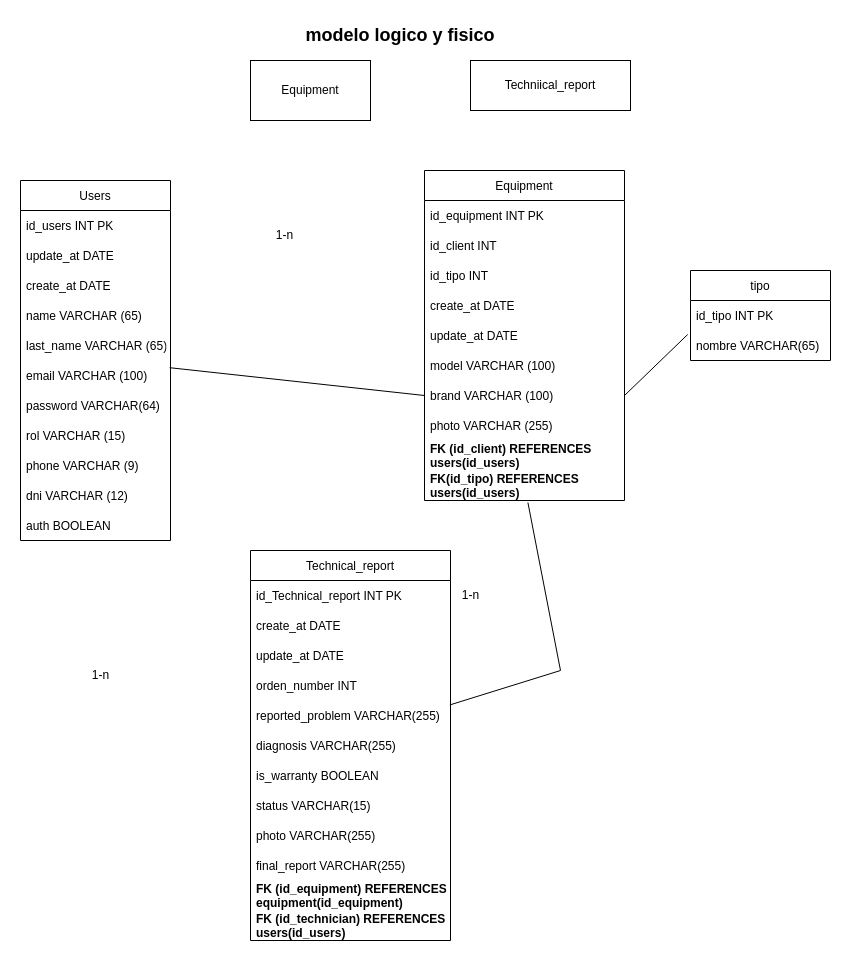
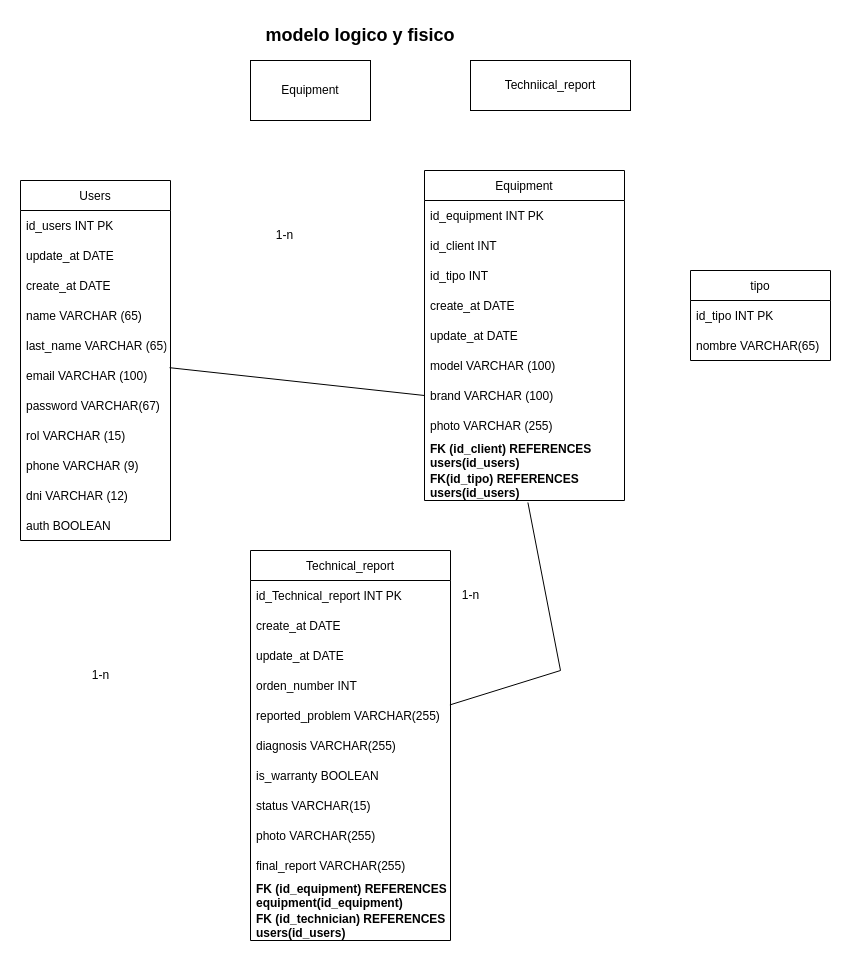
(401, 36) -> (361, 36)
(656, 365) -> none
(92, 406) -> (92, 406)
